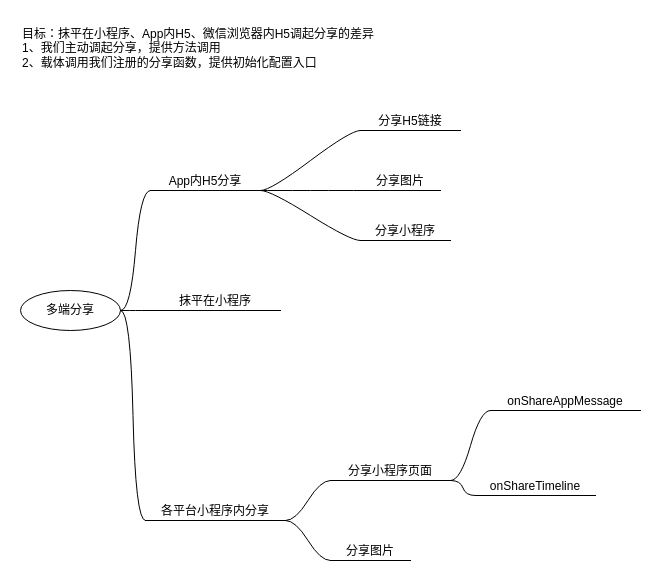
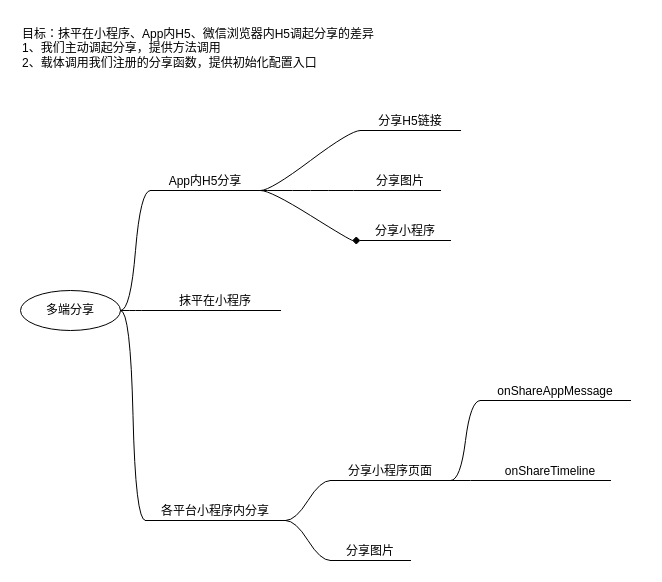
(345, 235) -> (341, 234)
(566, 401) -> (556, 391)
(536, 486) -> (551, 471)
